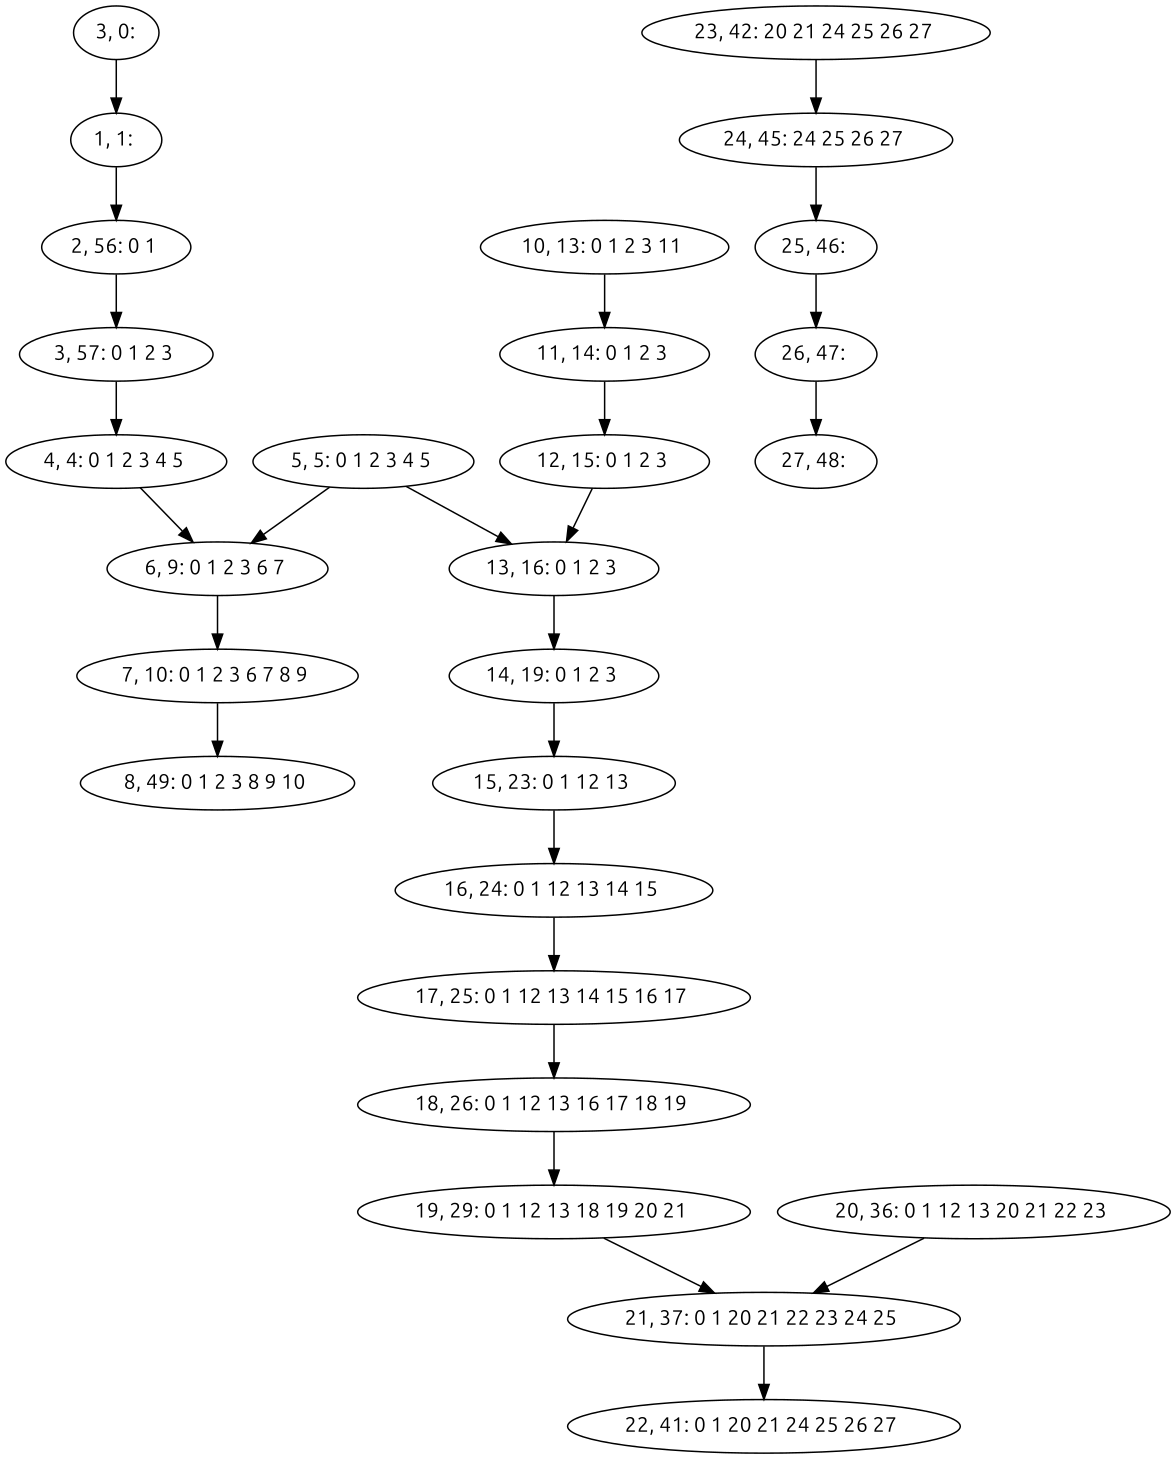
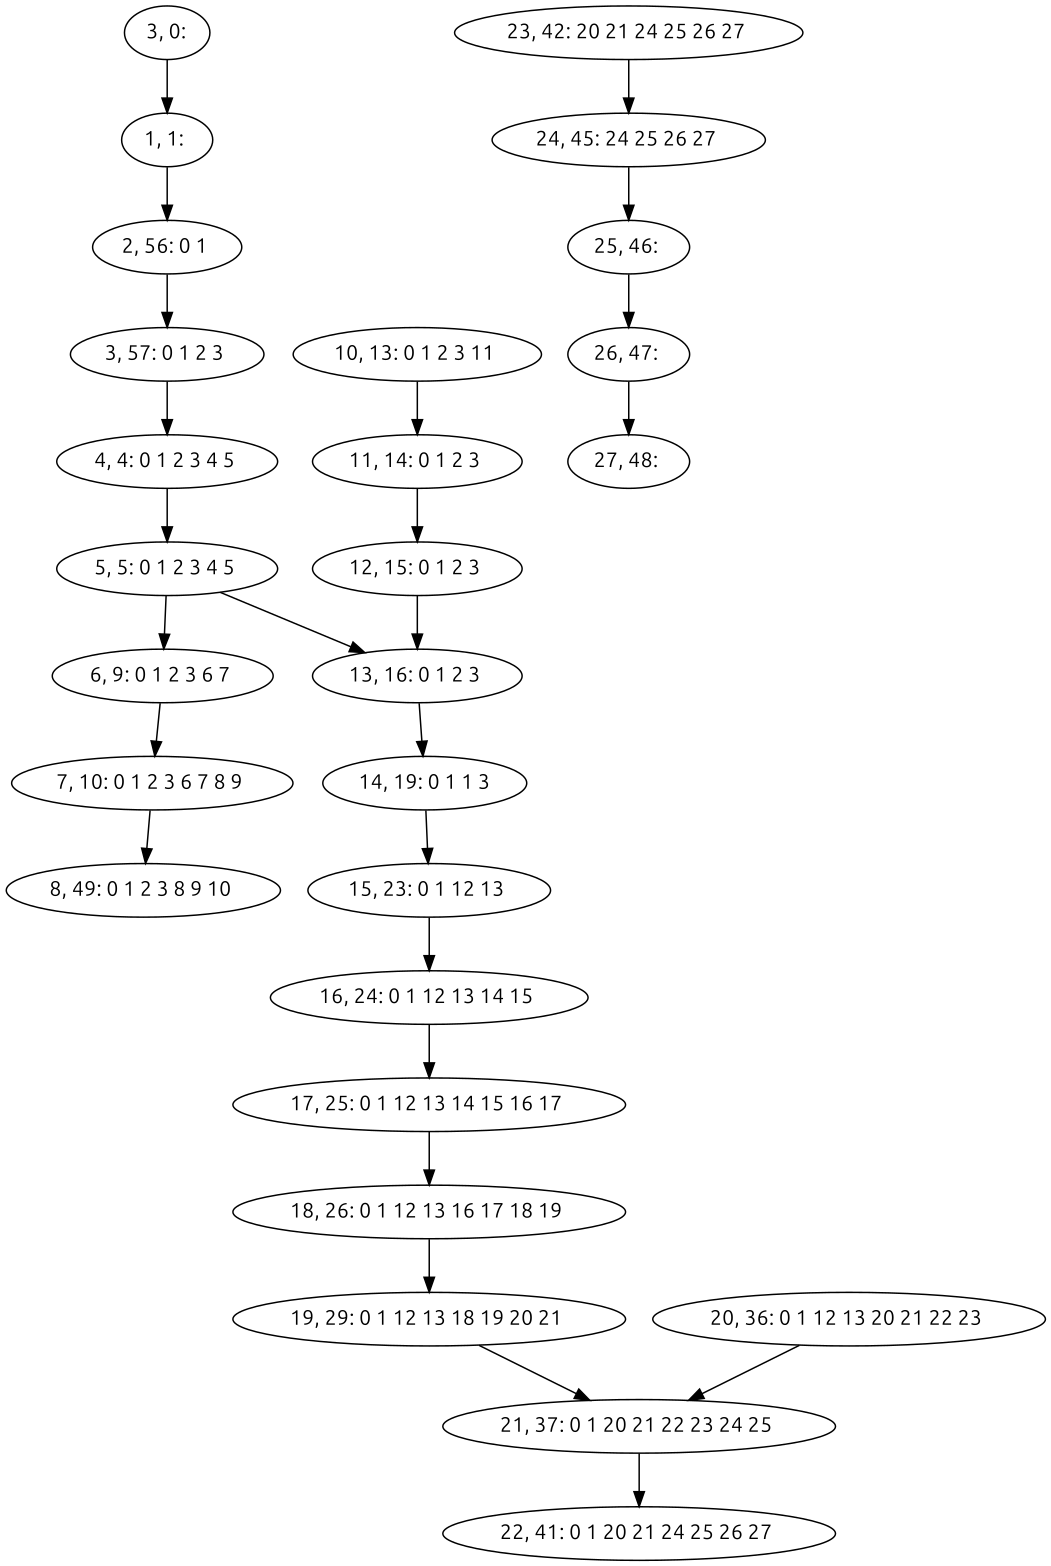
(161, 509) -> (167, 508)
(554, 676) -> (425, 783)
